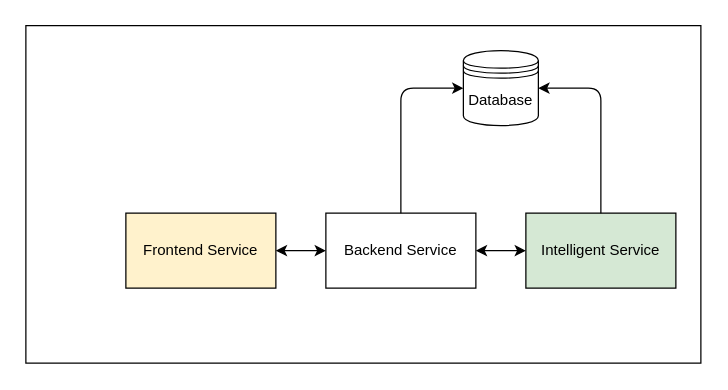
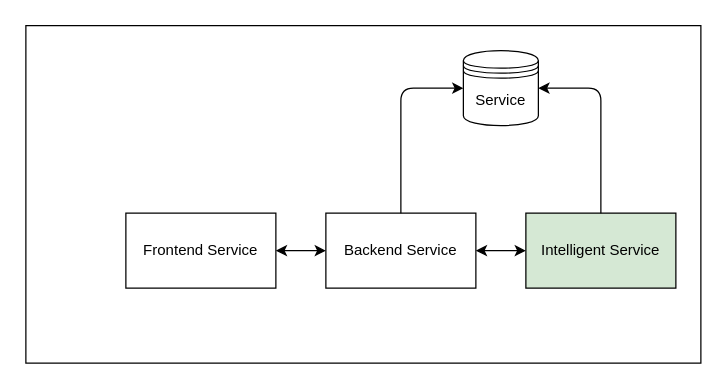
(501, 101) -> (501, 101)
(201, 251) -> (201, 251)
